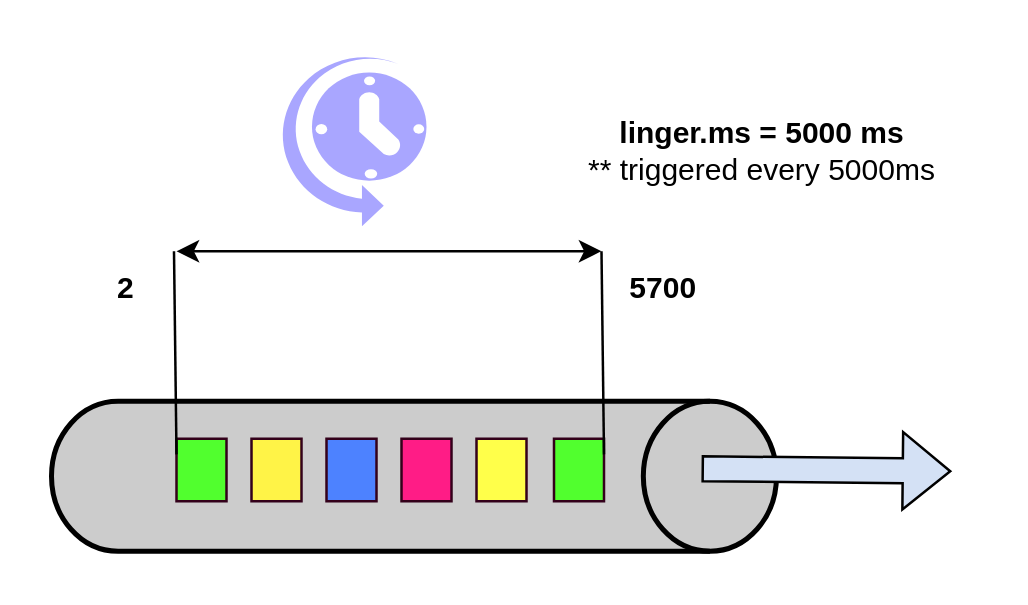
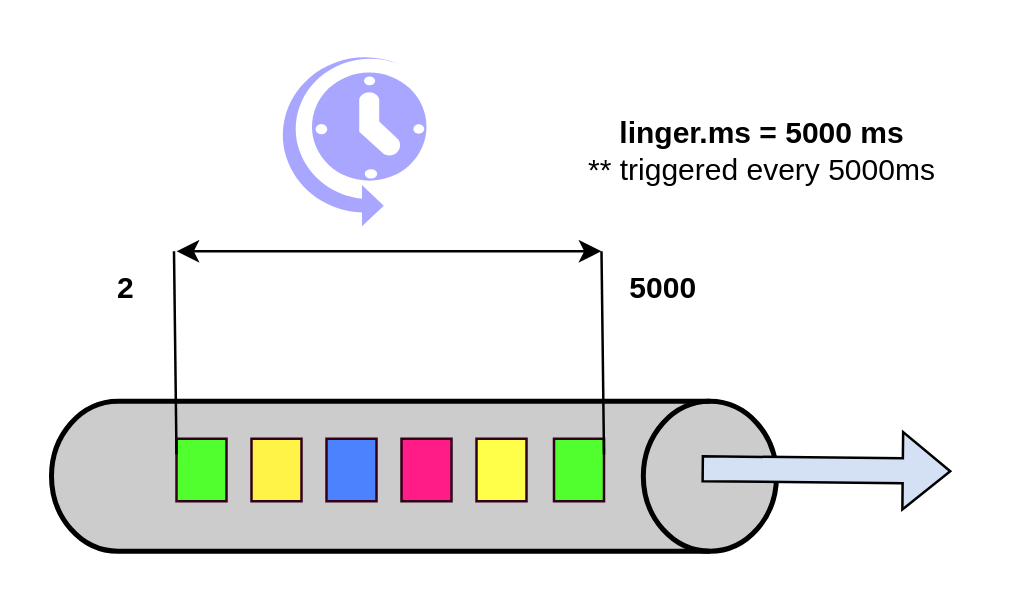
(664, 289) -> (664, 289)
